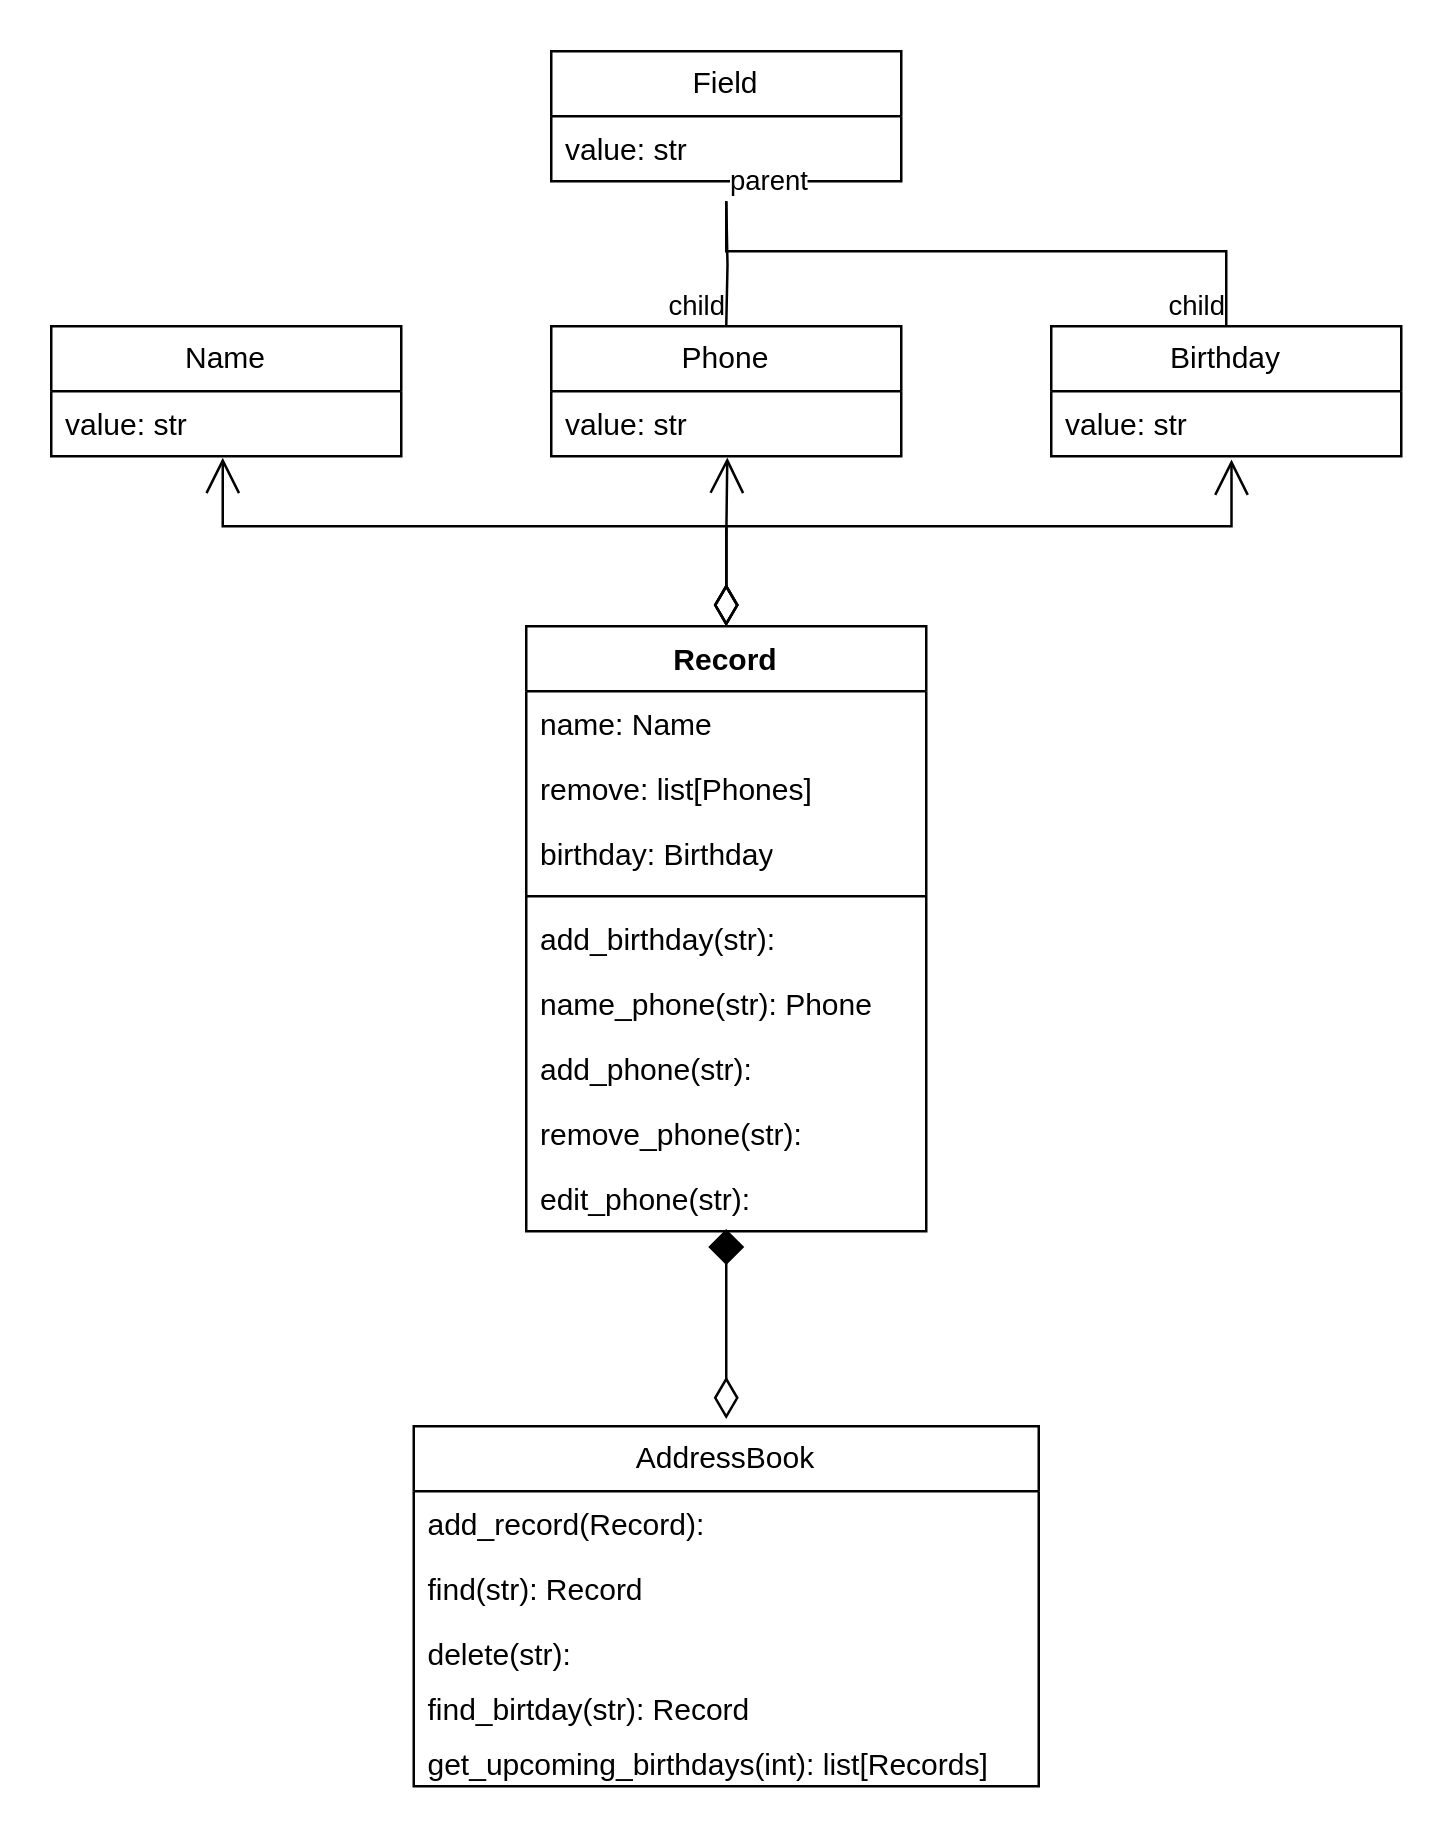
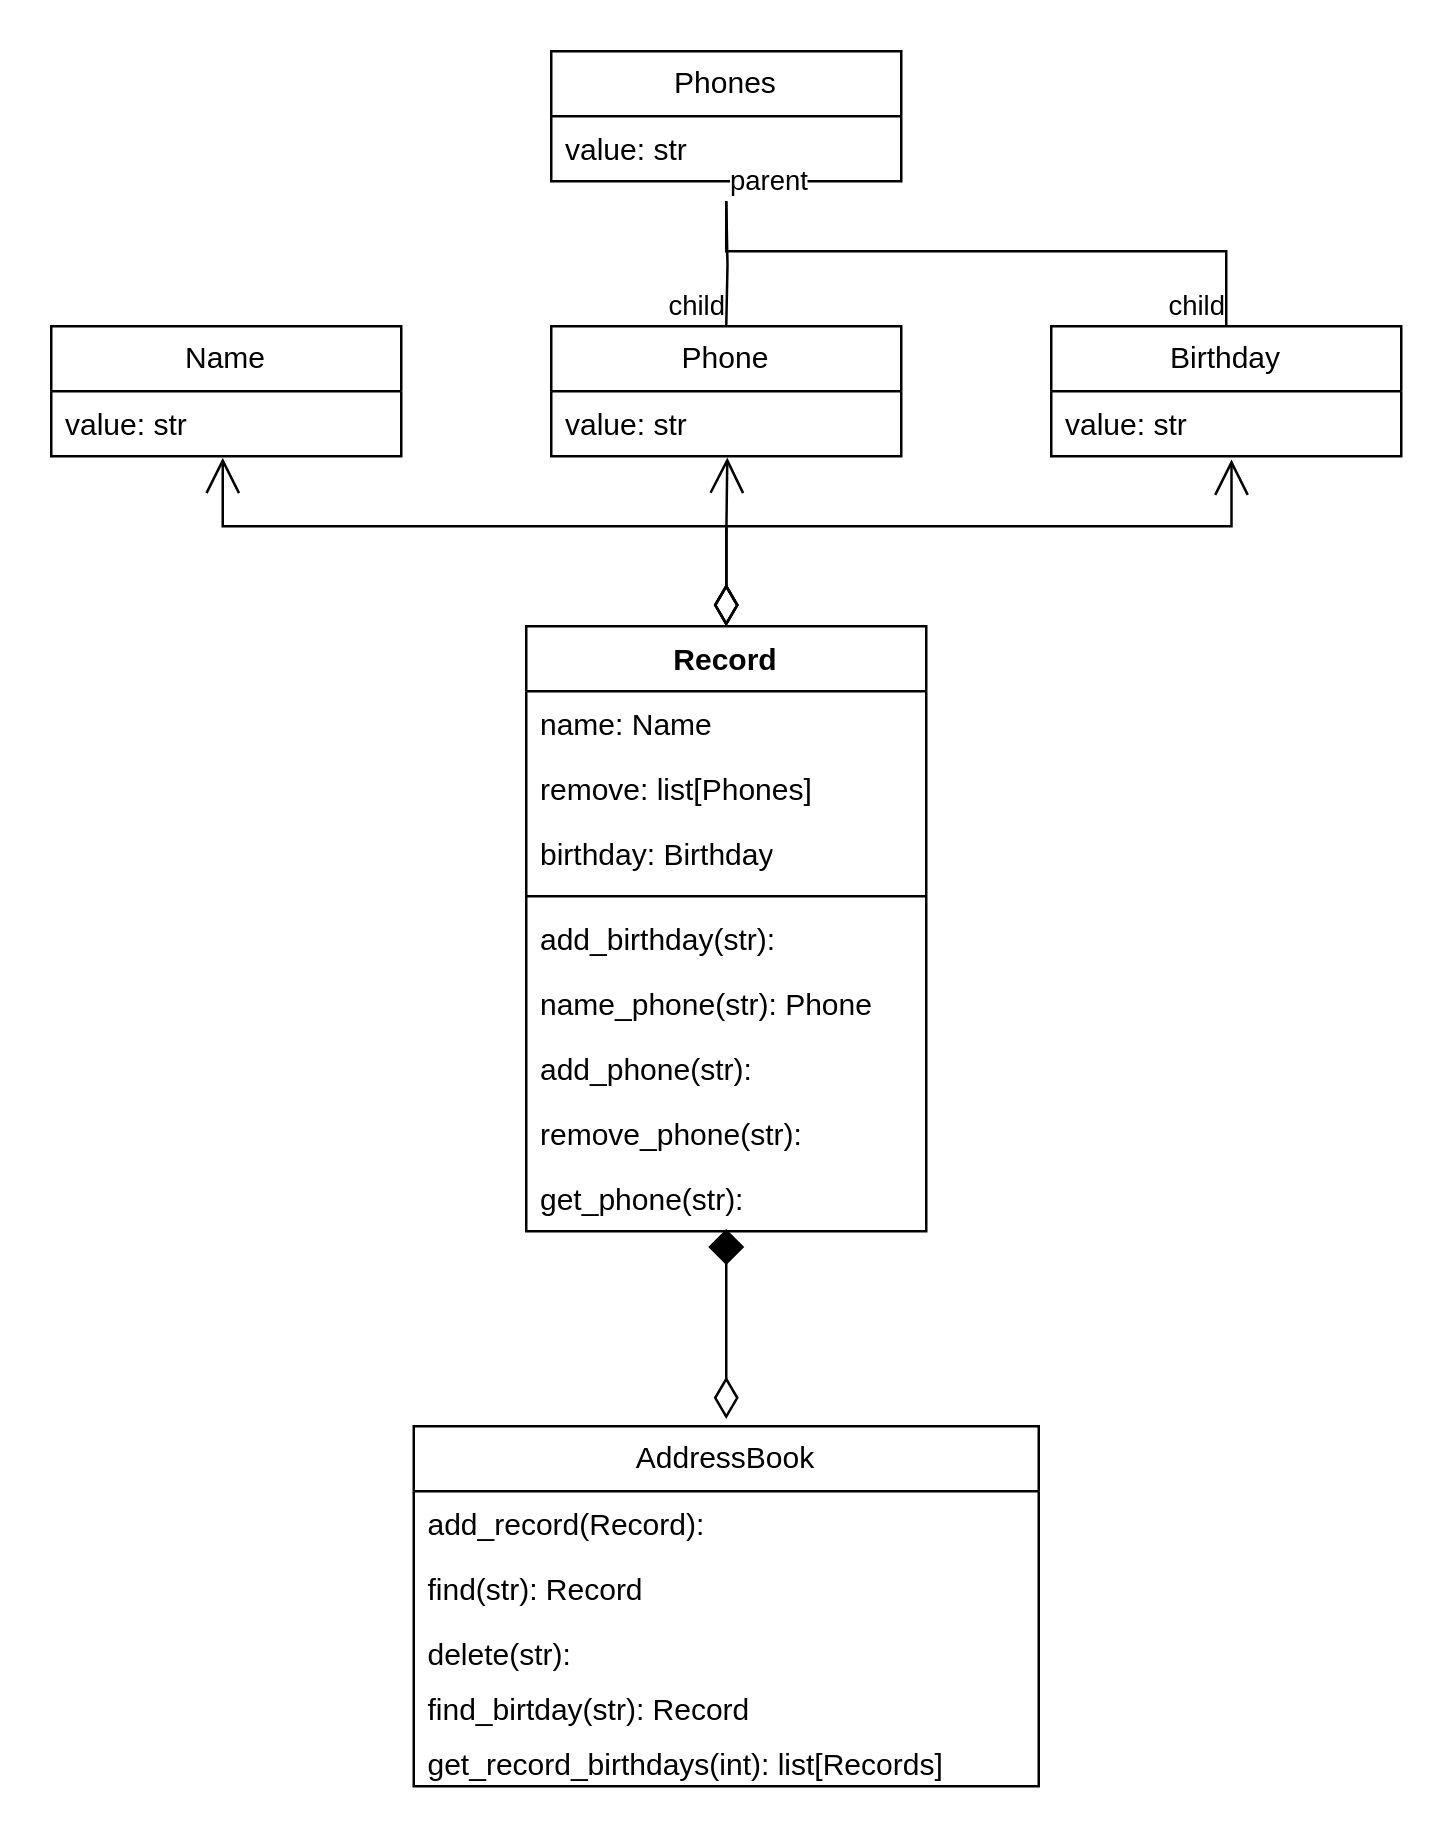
(726, 84) -> (726, 84)
(668, 1202) -> (663, 1202)
(729, 1785) -> (729, 1785)
